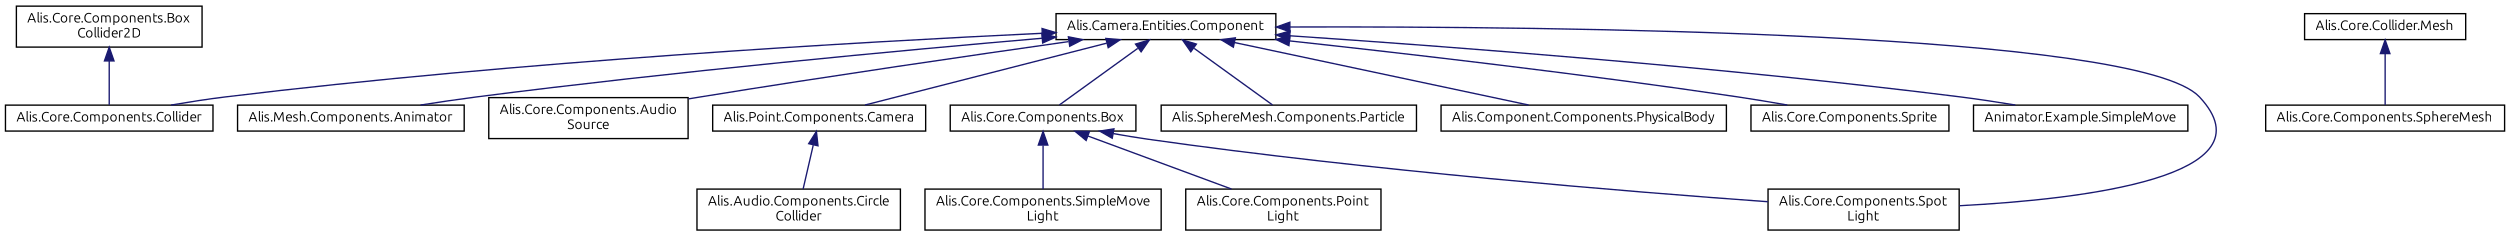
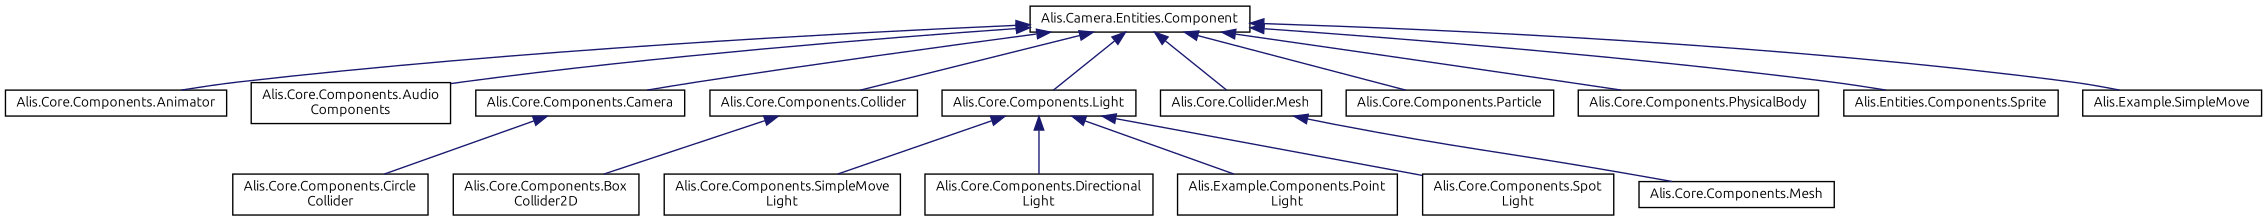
(1907, 43) -> (1196, 66)
(109, 83) -> (684, 147)
(351, 118) -> (116, 103)
(588, 118) -> (351, 103)
(819, 118) -> (580, 103)
(1043, 118) -> (1039, 103)
(1289, 118) -> (1450, 103)
(1584, 118) -> (1698, 103)
(1850, 118) -> (1951, 103)
(2081, 118) -> (2172, 103)
(2385, 118) -> (1737, 195)
none -> (1039, 195)
(799, 210) -> (330, 195)
(1283, 210) -> (1287, 195)
